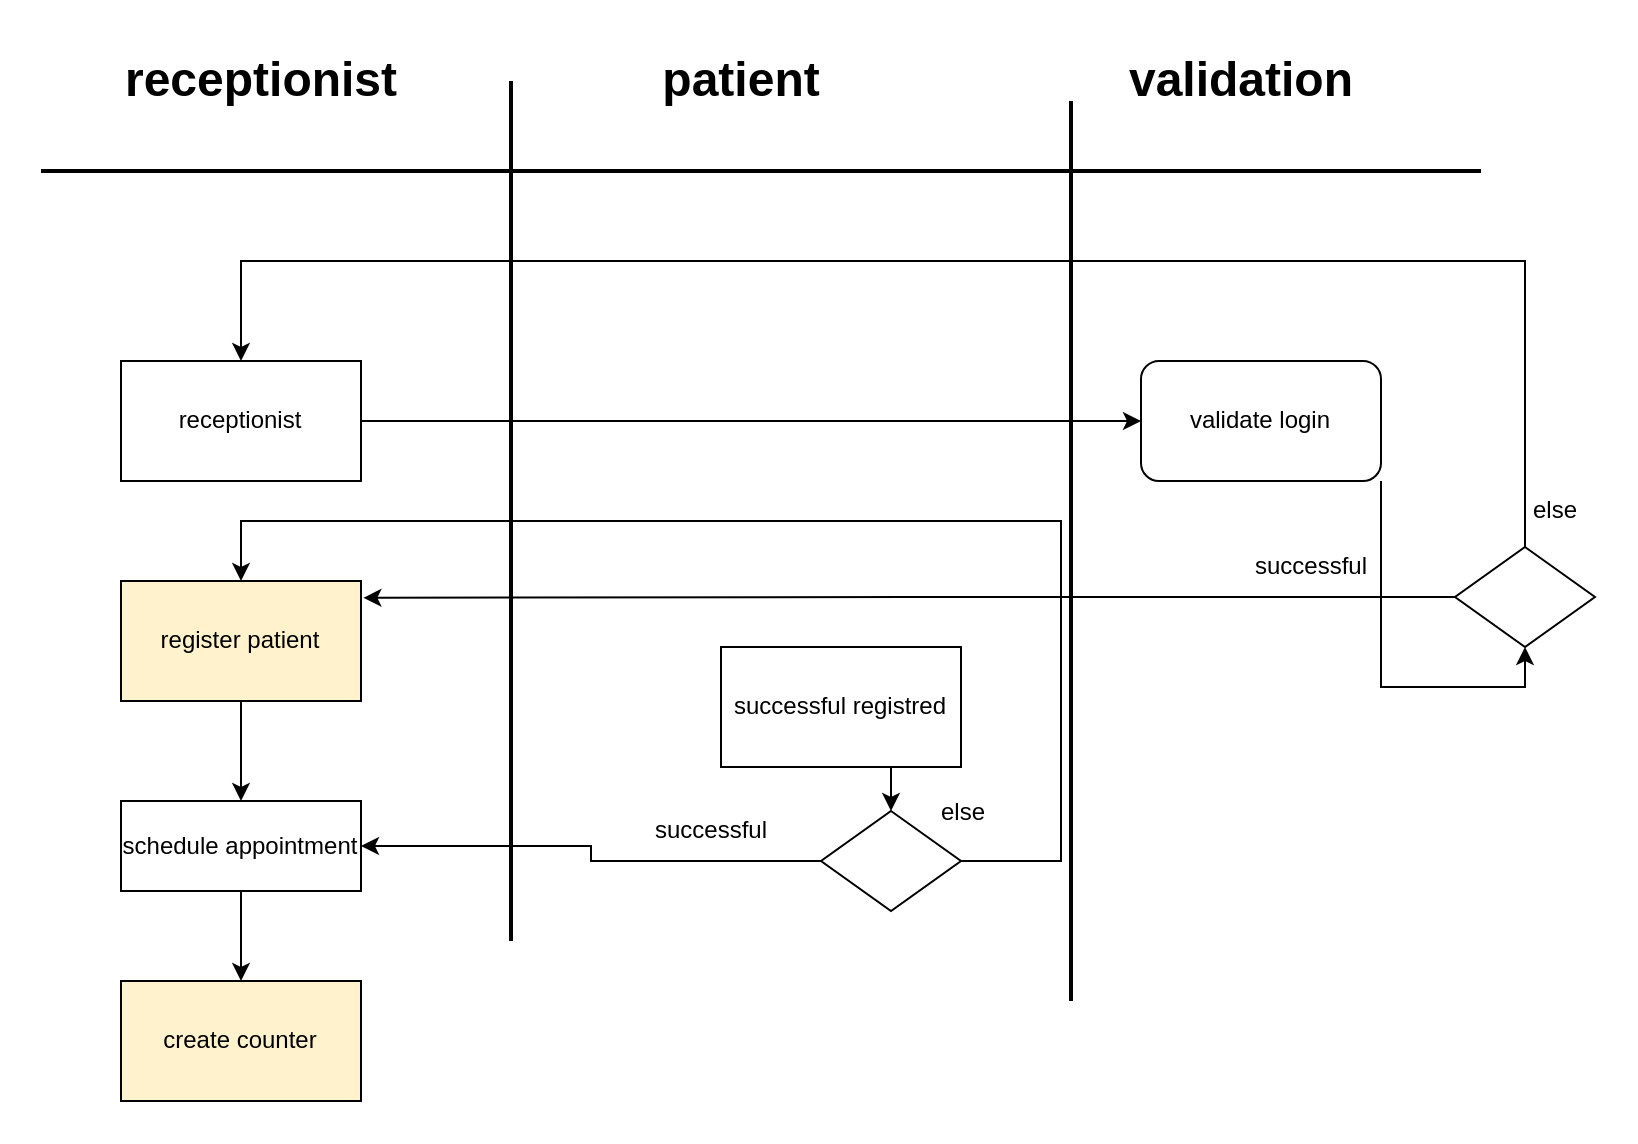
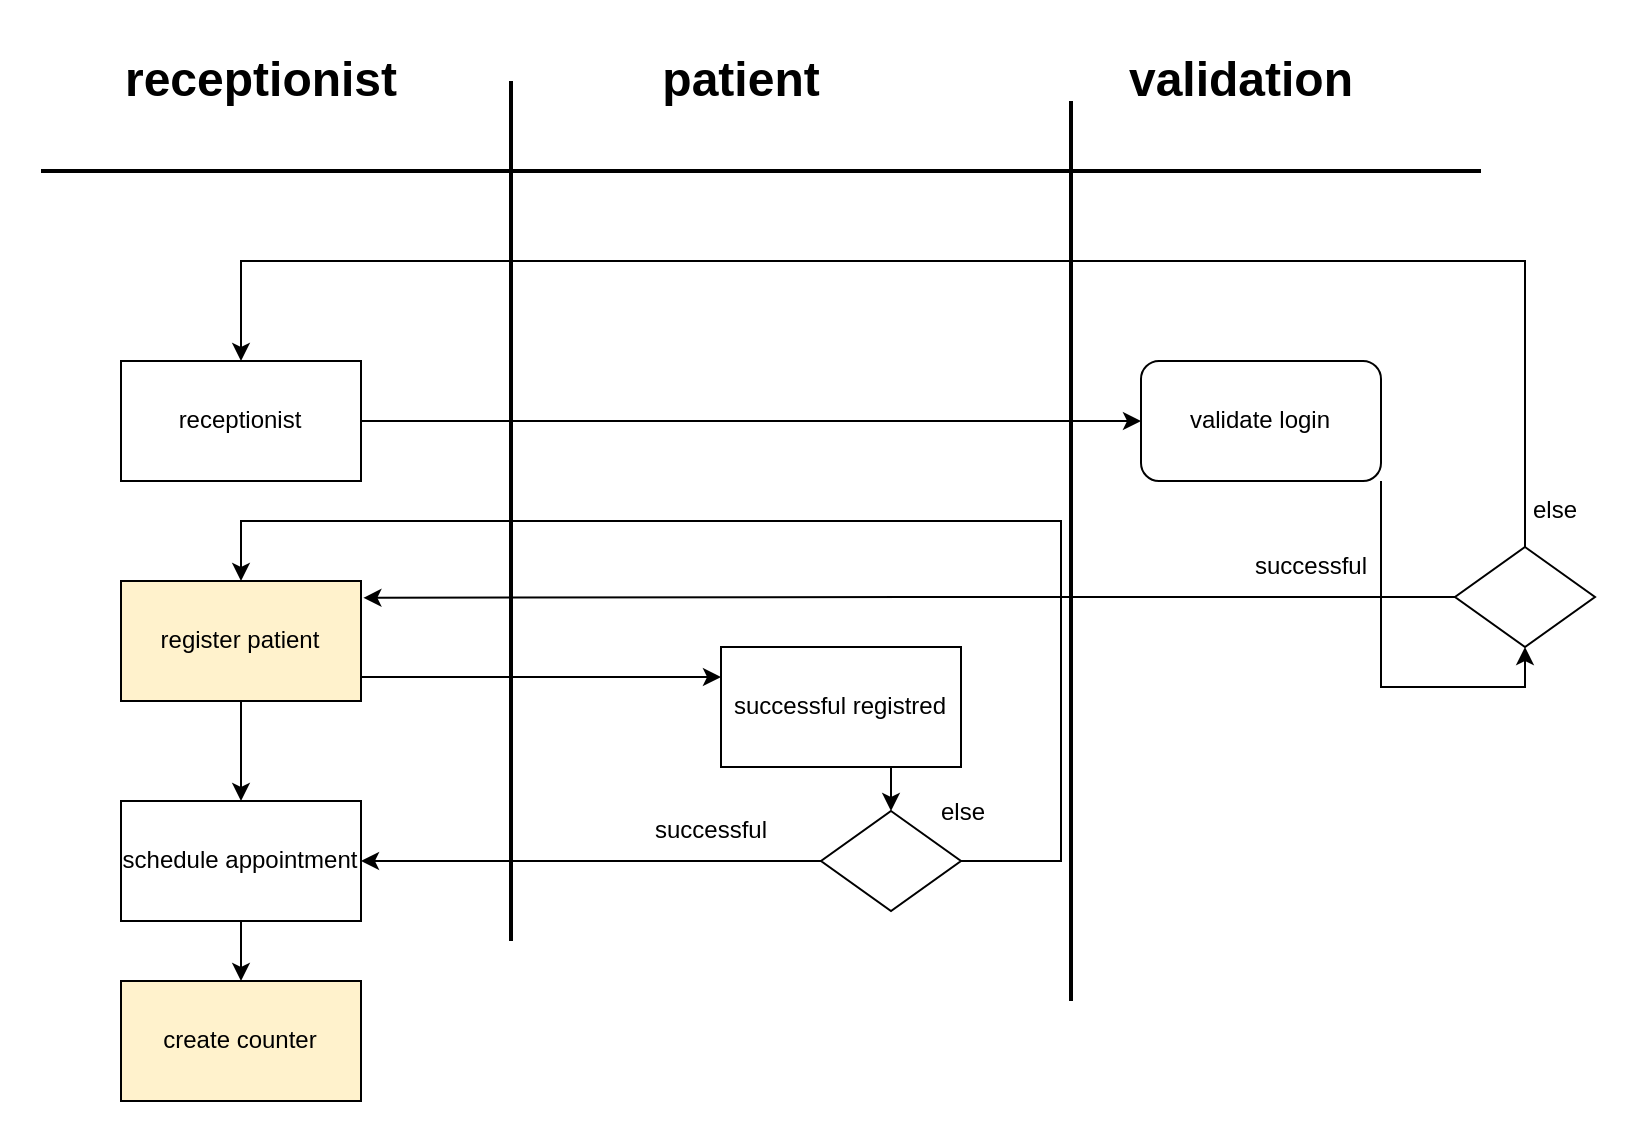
none -> (533, 677)
(241, 846) -> (241, 861)
